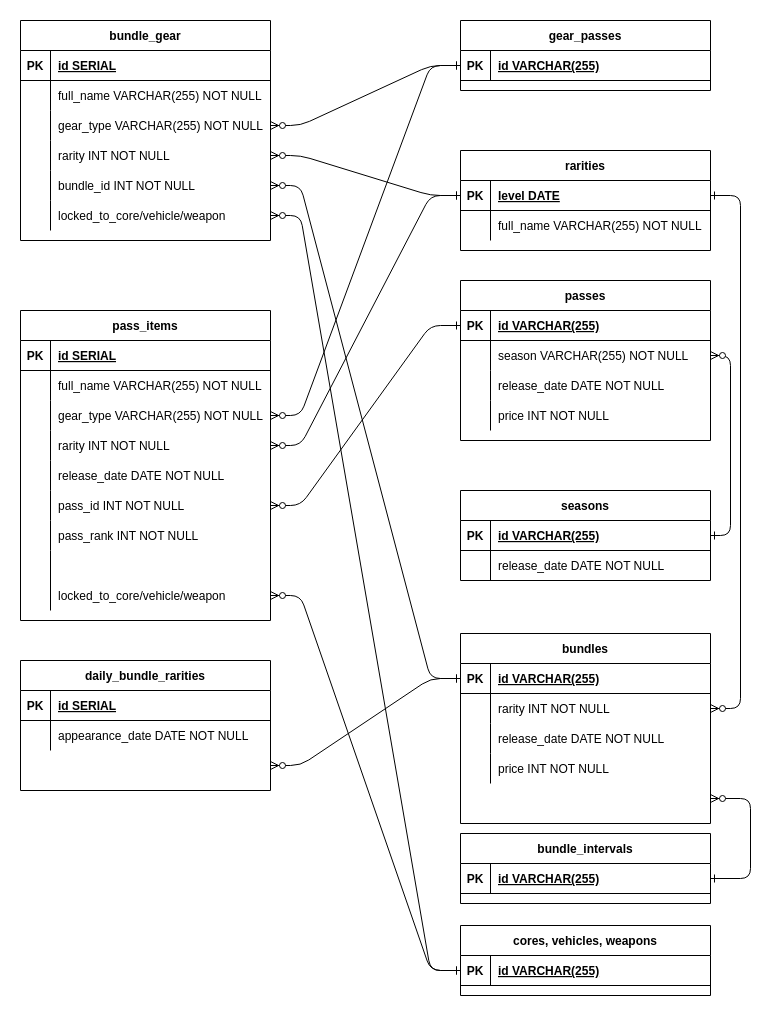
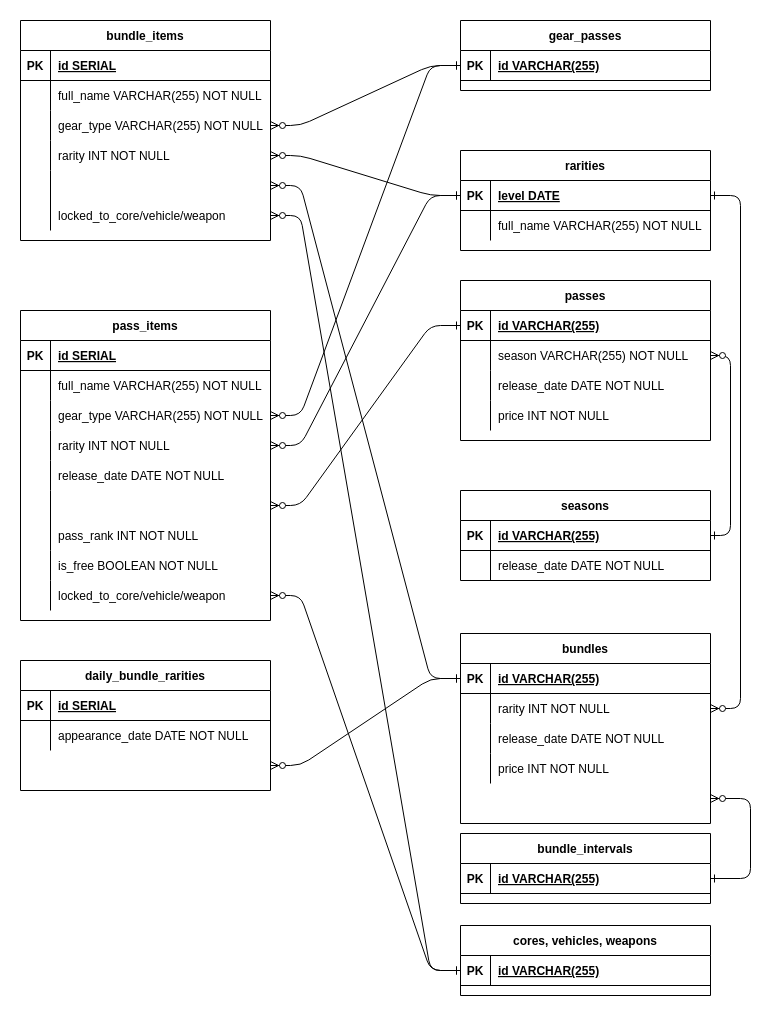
(145, 36) -> (145, 36)
(161, 186) -> none
(161, 506) -> none
none -> (161, 566)
